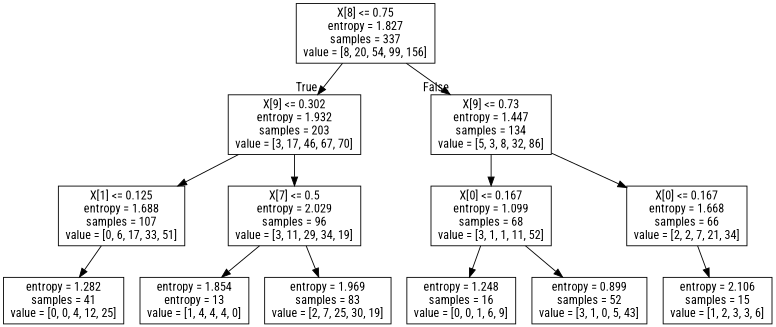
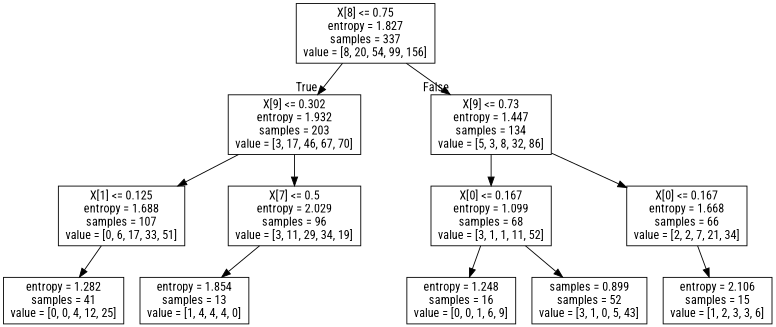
(194, 301) -> (194, 301)
(328, 301) -> none
(589, 301) -> (589, 301)
